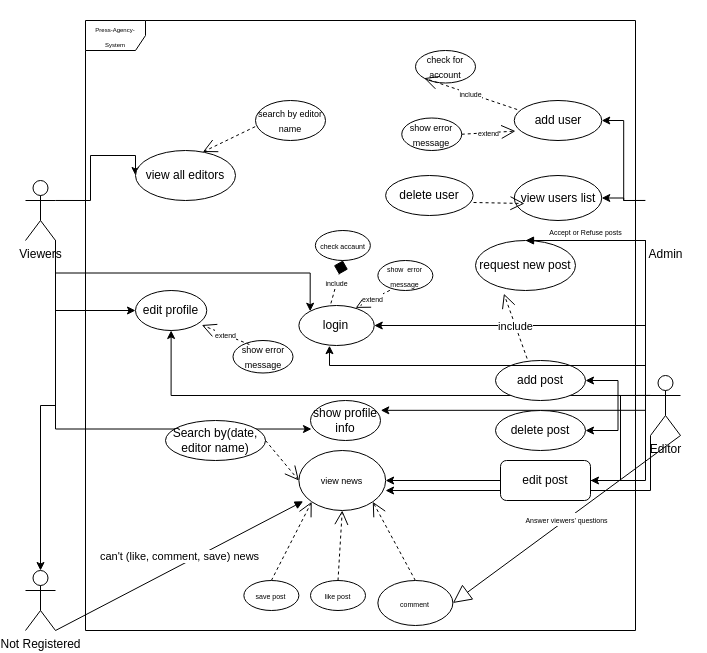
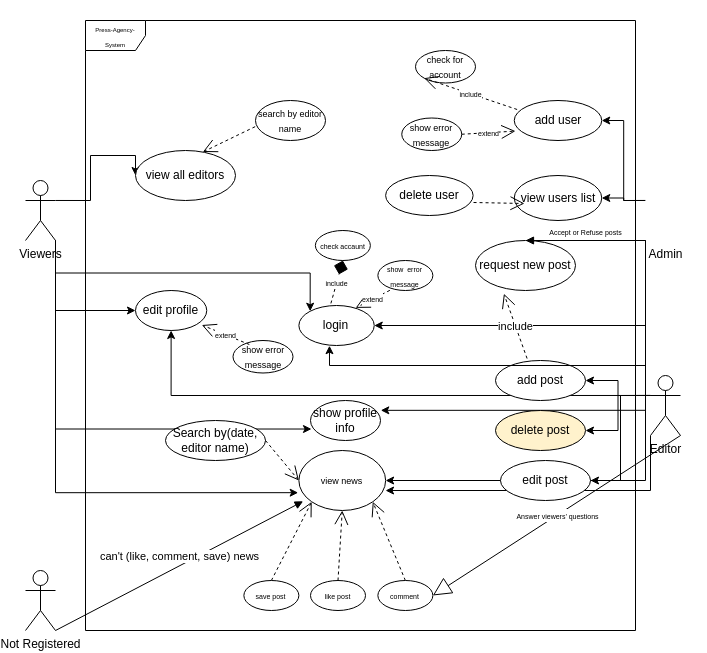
(541, 431) -> (541, 431)
(41, 479) -> (143, 493)
(546, 481) -> (546, 481)
(415, 603) -> (405, 596)
